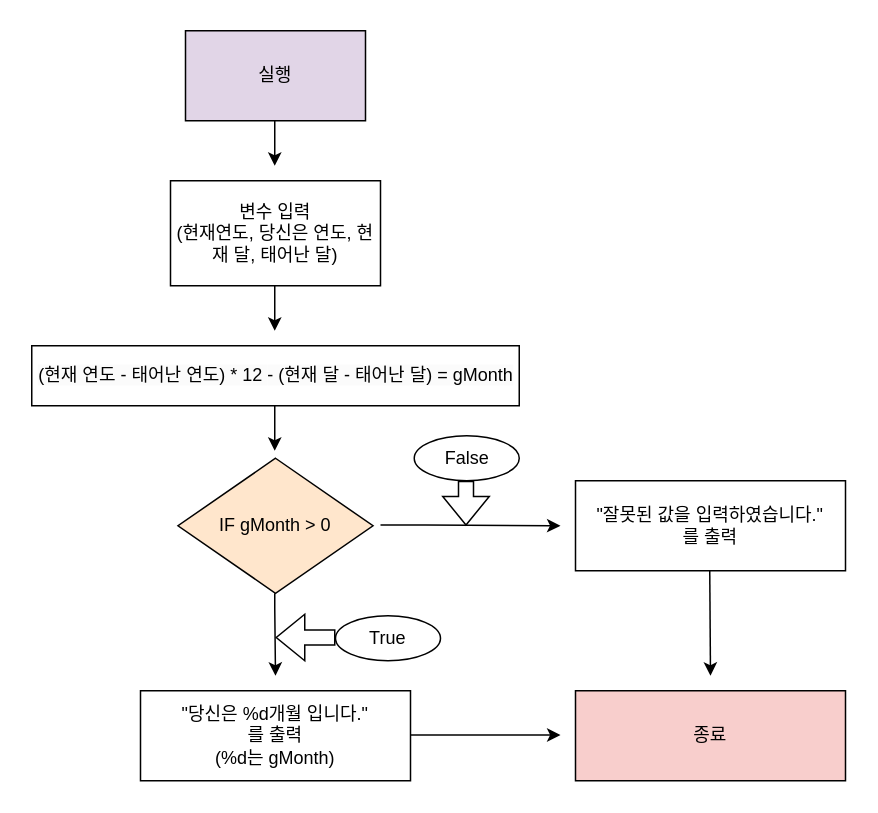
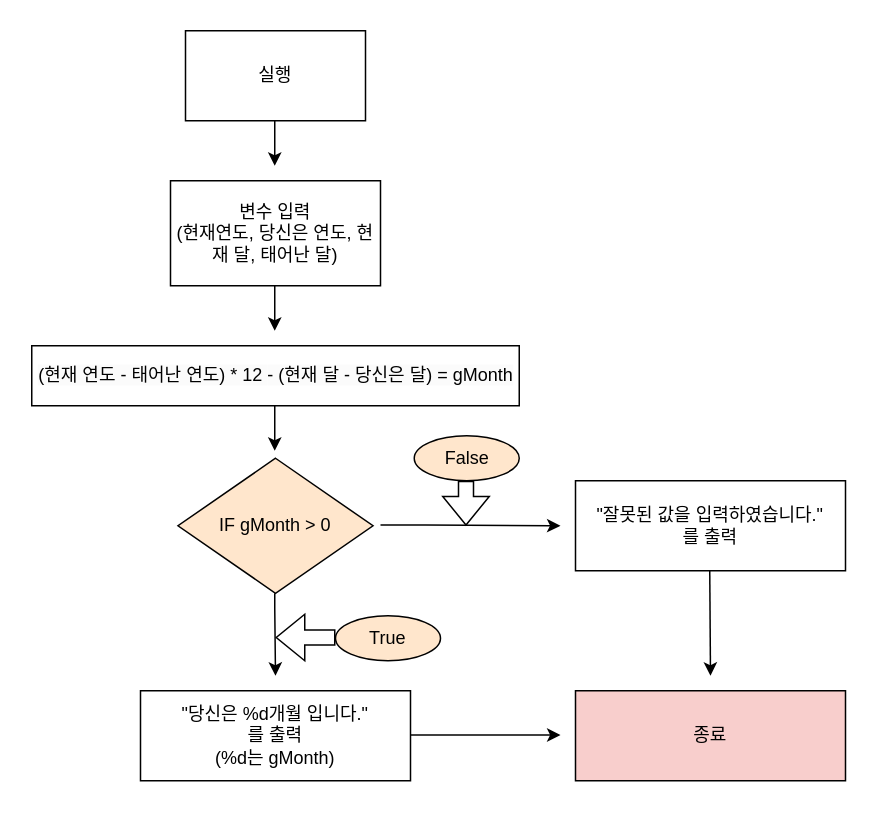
(275, 76) -> (275, 76)
(276, 376) -> (276, 376)
(467, 458) -> (467, 458)
(388, 638) -> (388, 638)
